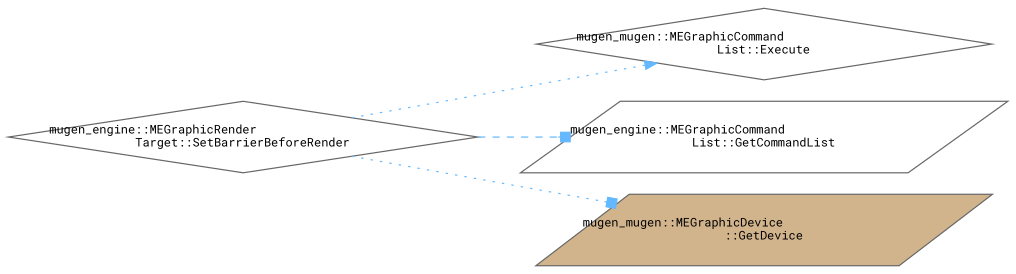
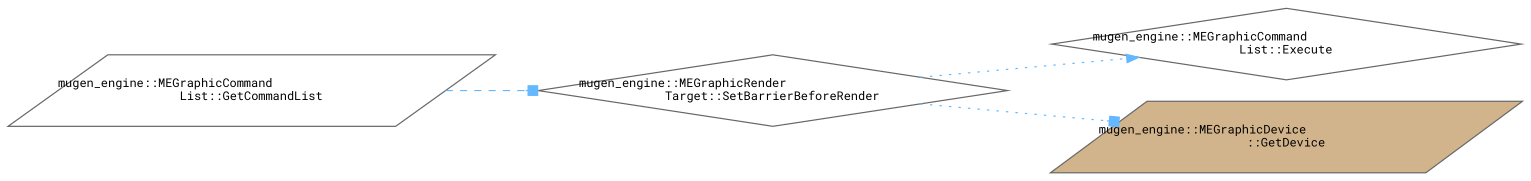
(764, 44) -> (1286, 44)
(518, 137) -> (486, 91)
(764, 230) -> (1286, 137)
